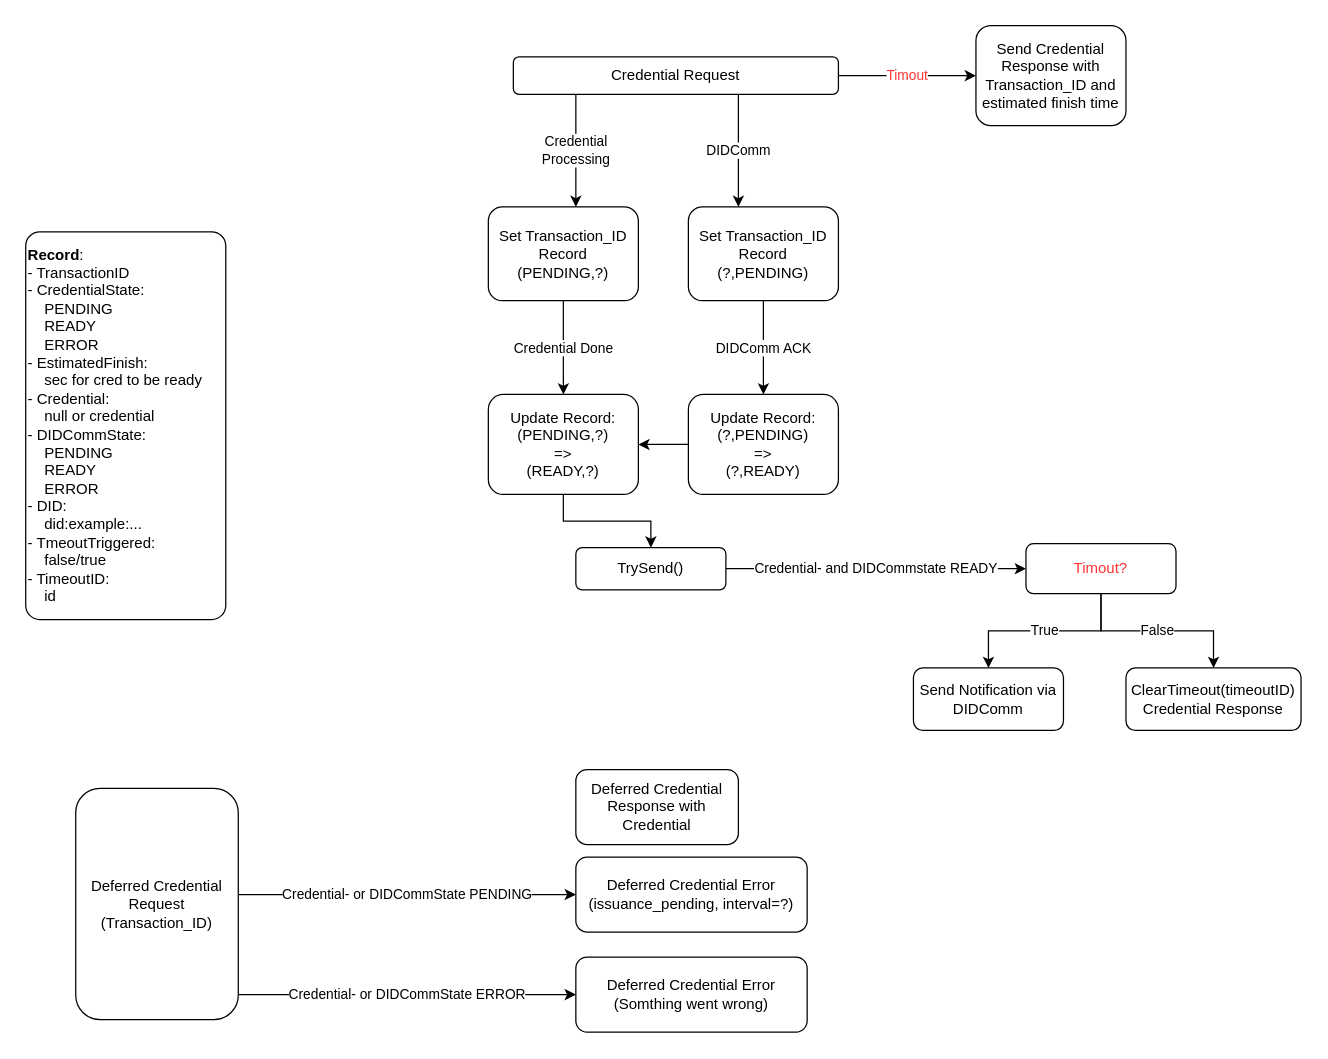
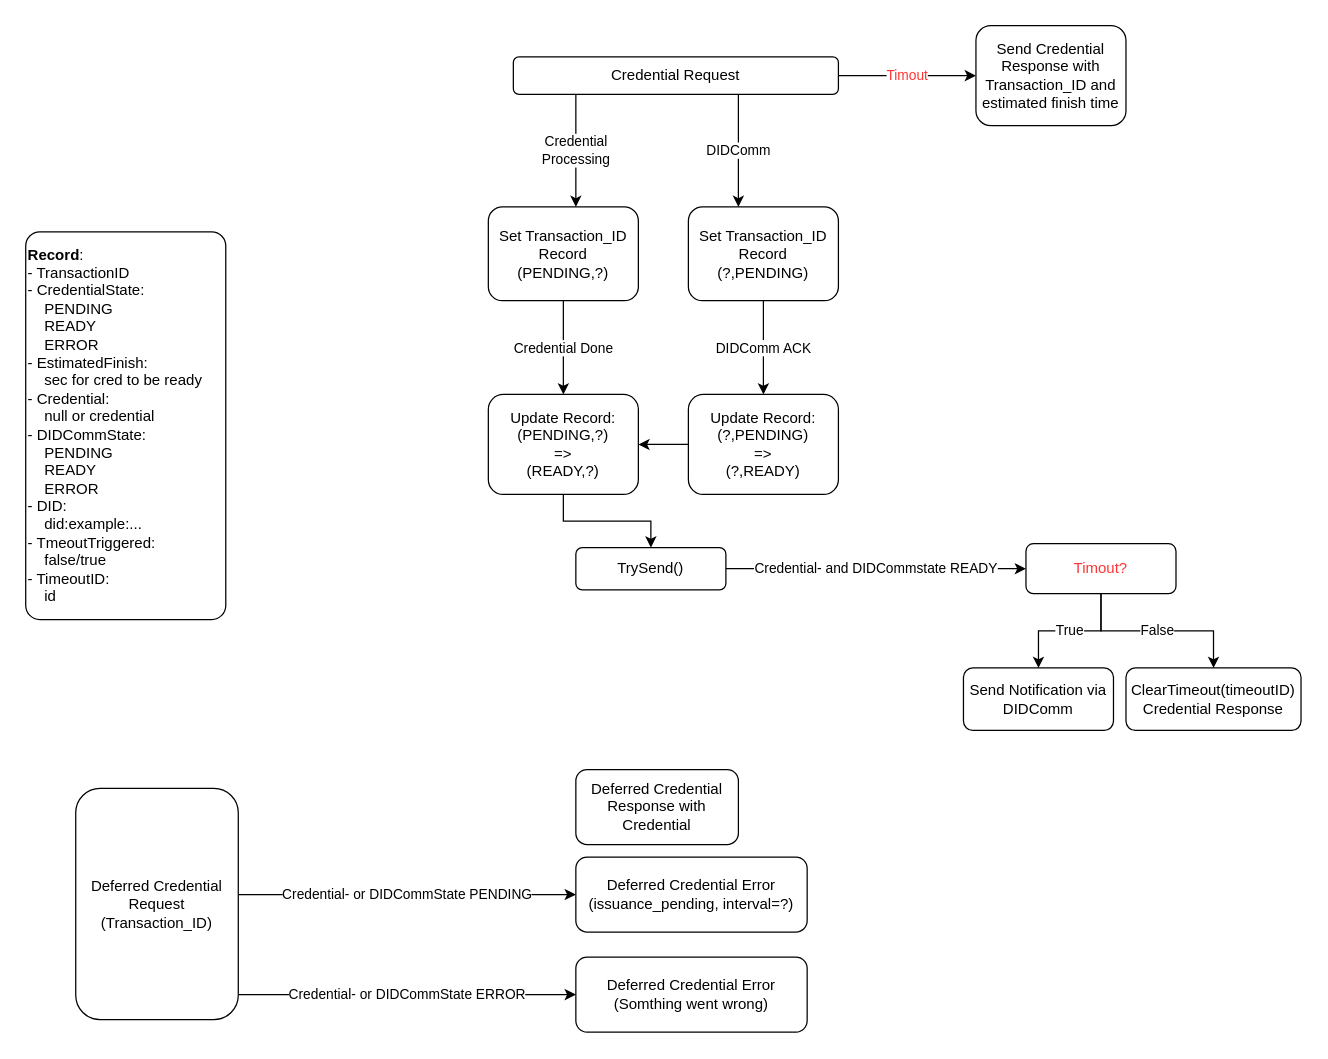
(988, 699) -> (1038, 699)
